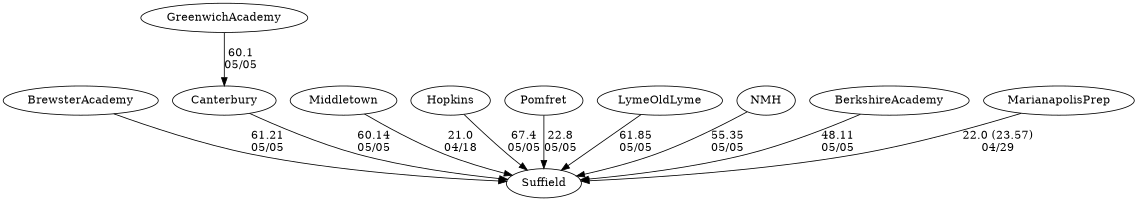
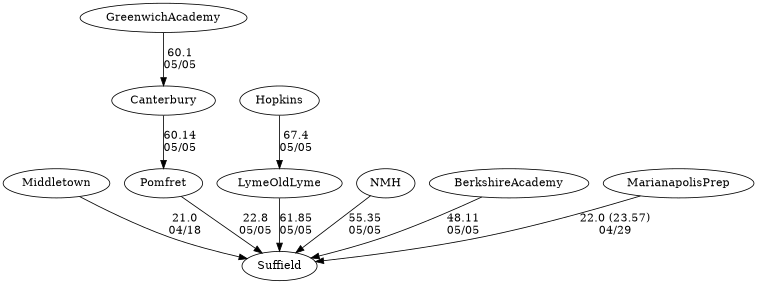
(81, 101) -> none
(492, 140) -> (280, 138)
(371, 158) -> (164, 138)
